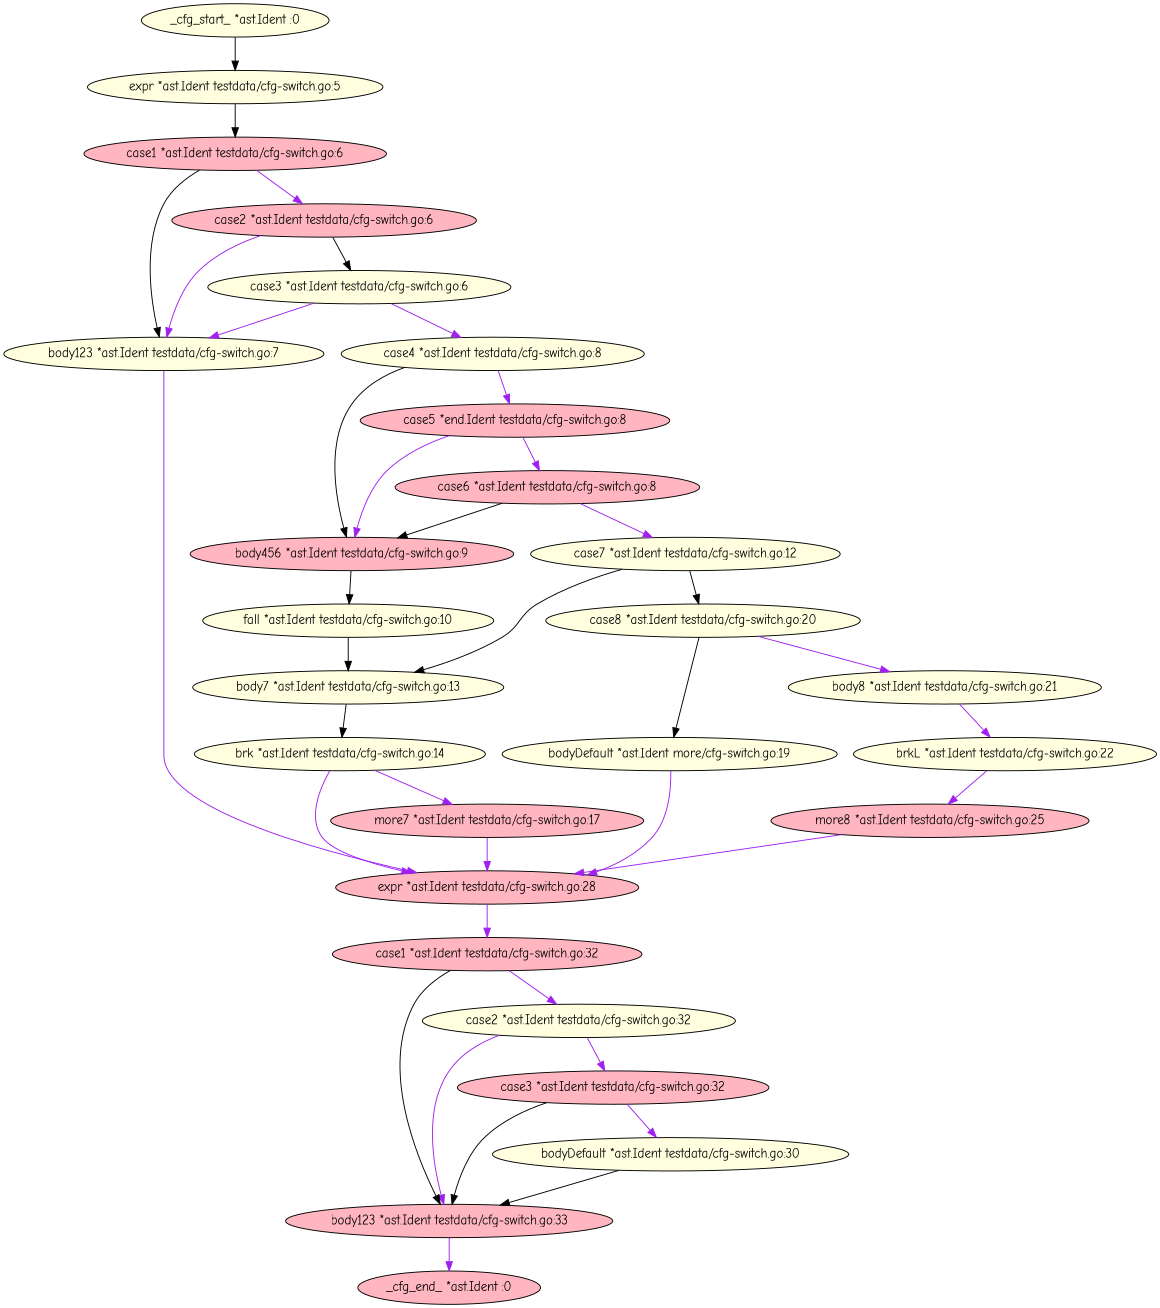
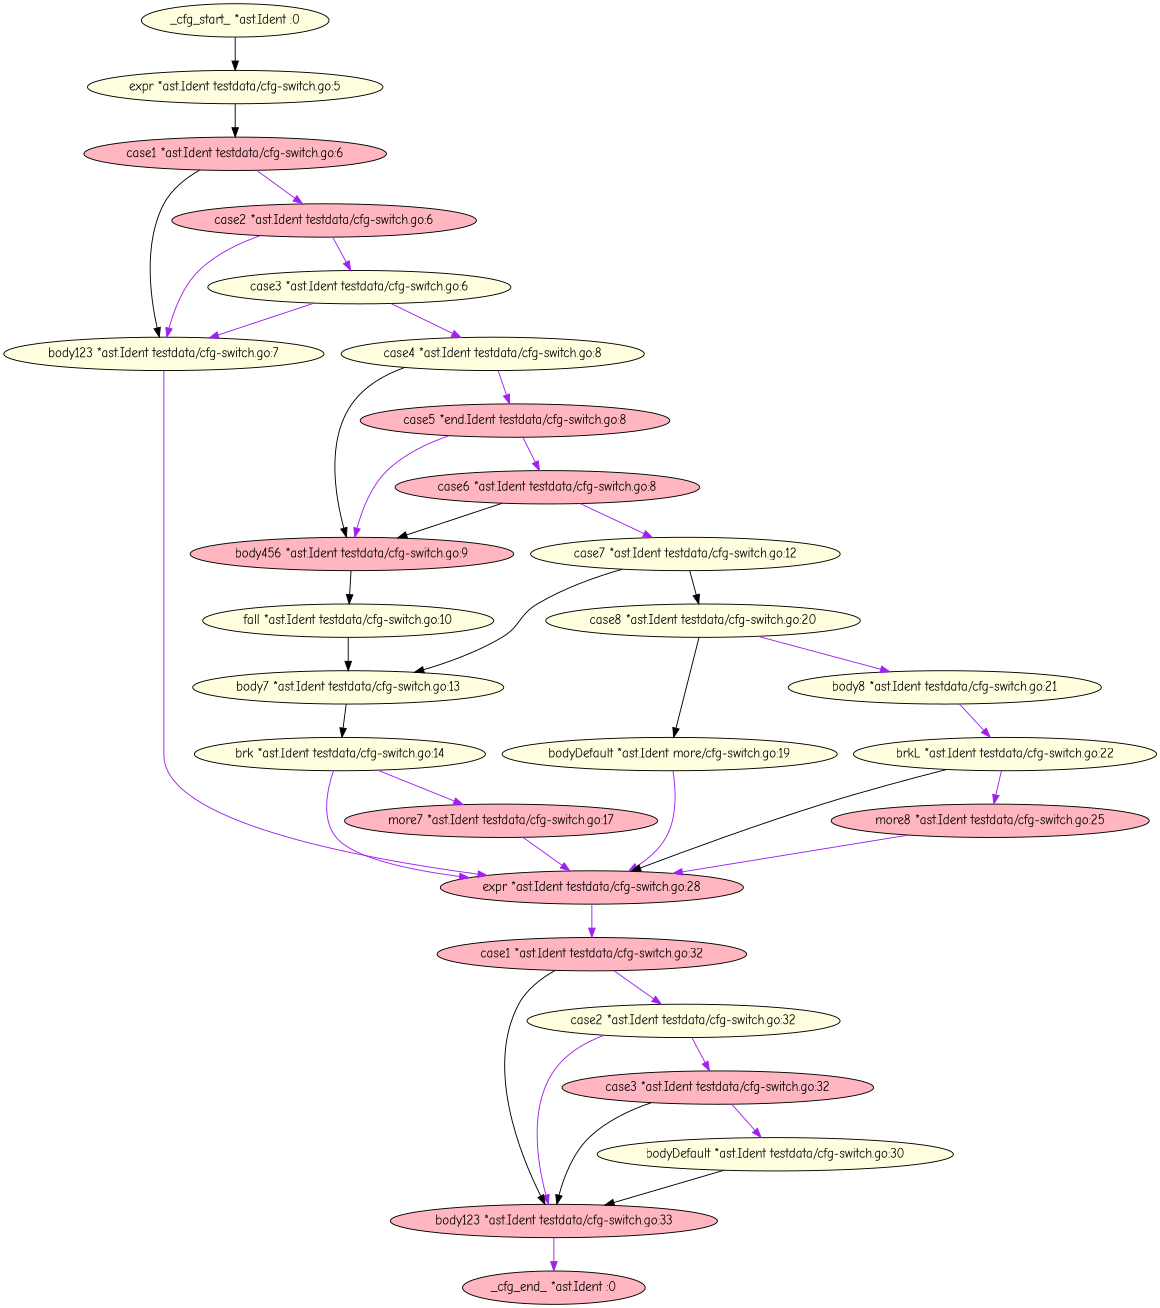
(340, 250) -> (340, 250)
none -> (792, 814)
